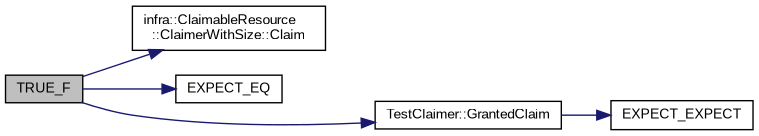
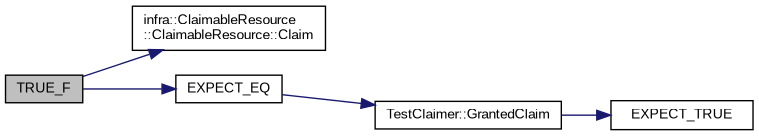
(229, 28) -> (229, 28)
(682, 115) -> (682, 115)
(220, 123) -> (322, 99)
